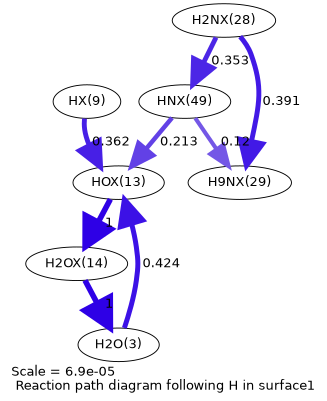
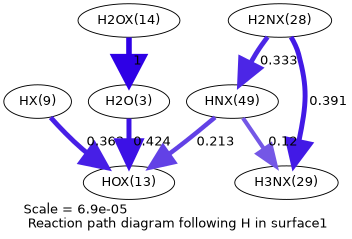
(229, 61) -> (277, 61)
(240, 183) -> (286, 183)
(104, 211) -> none
